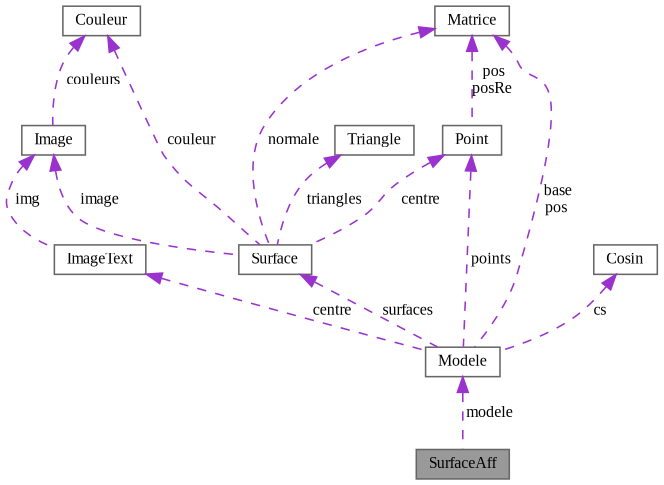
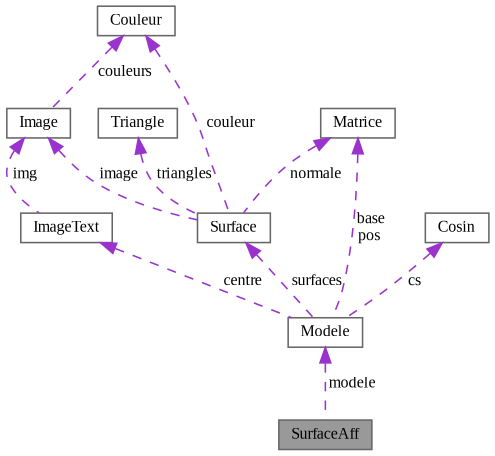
(472, 140) -> none
